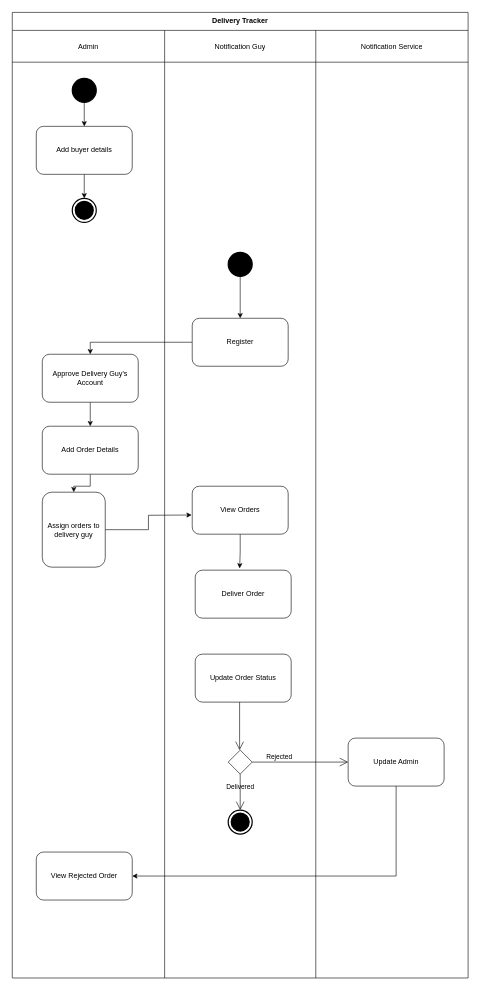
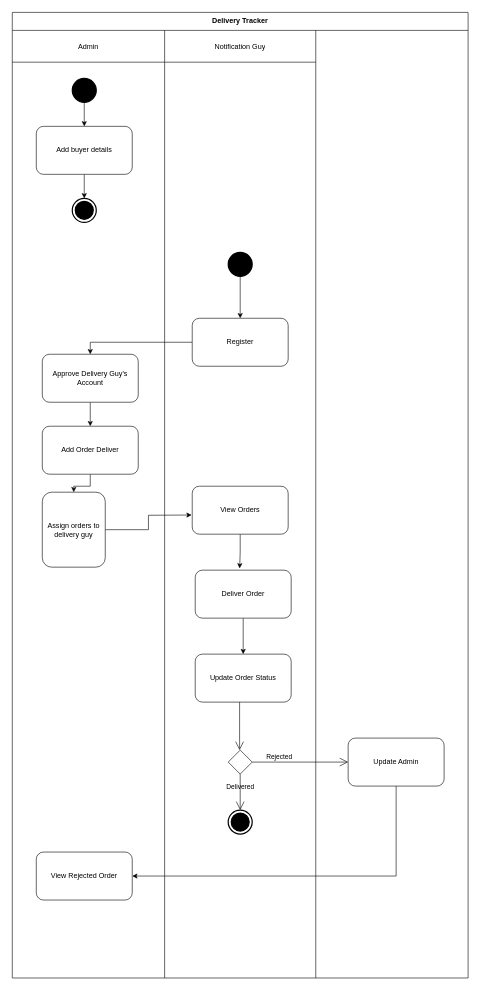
(392, 46) -> none
(90, 450) -> (90, 450)
none -> (243, 648)
